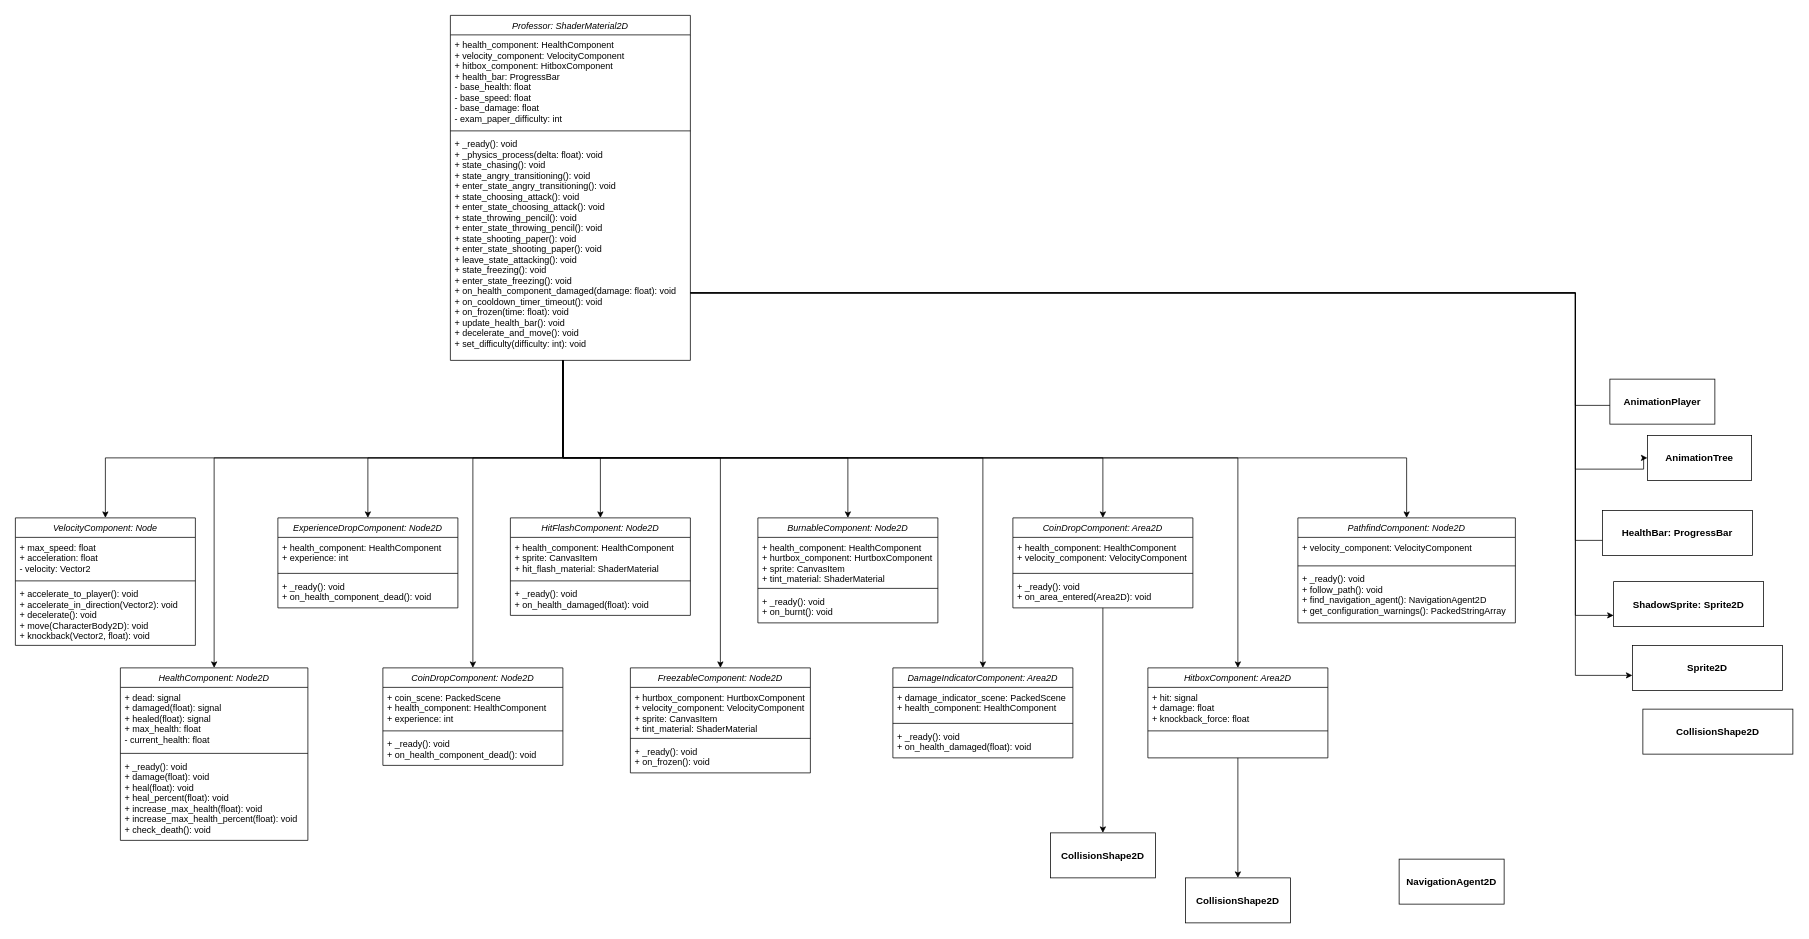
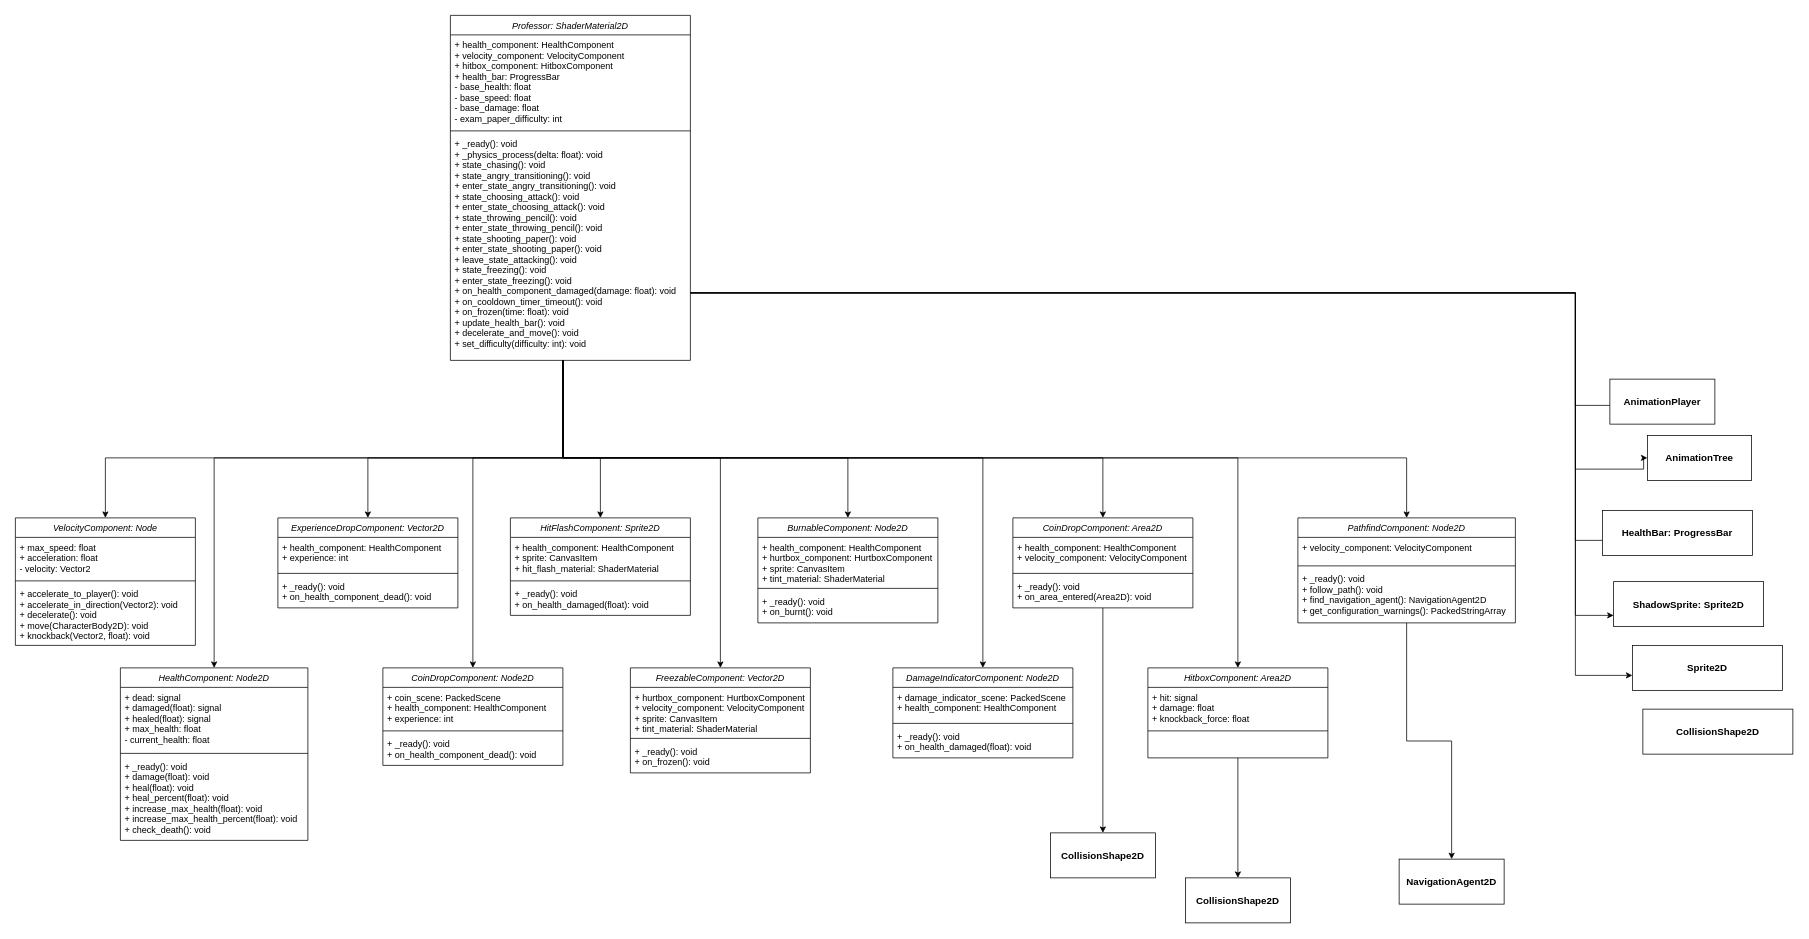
(368, 528) -> (368, 528)
(600, 528) -> (600, 528)
(720, 678) -> (720, 678)
(983, 678) -> (983, 678)
none -> (1407, 683)
